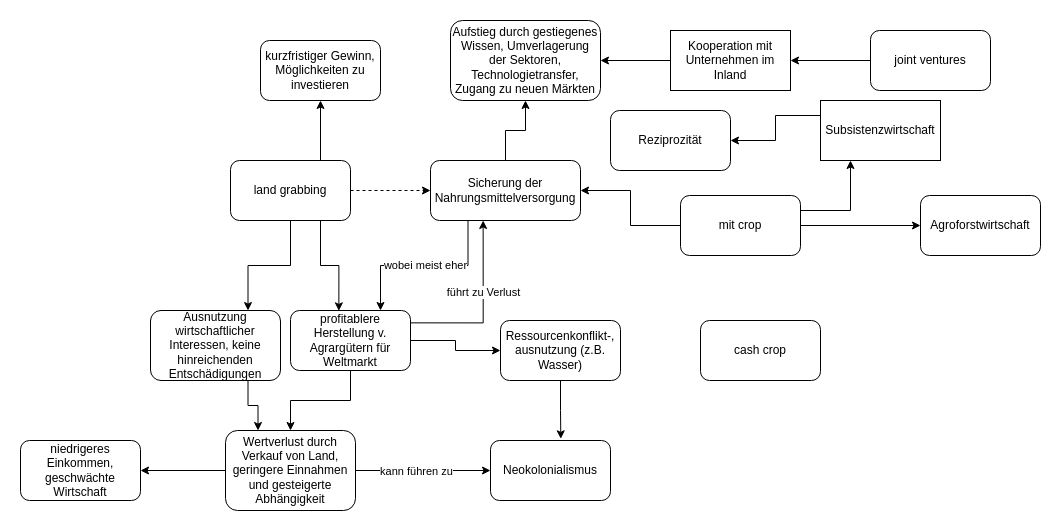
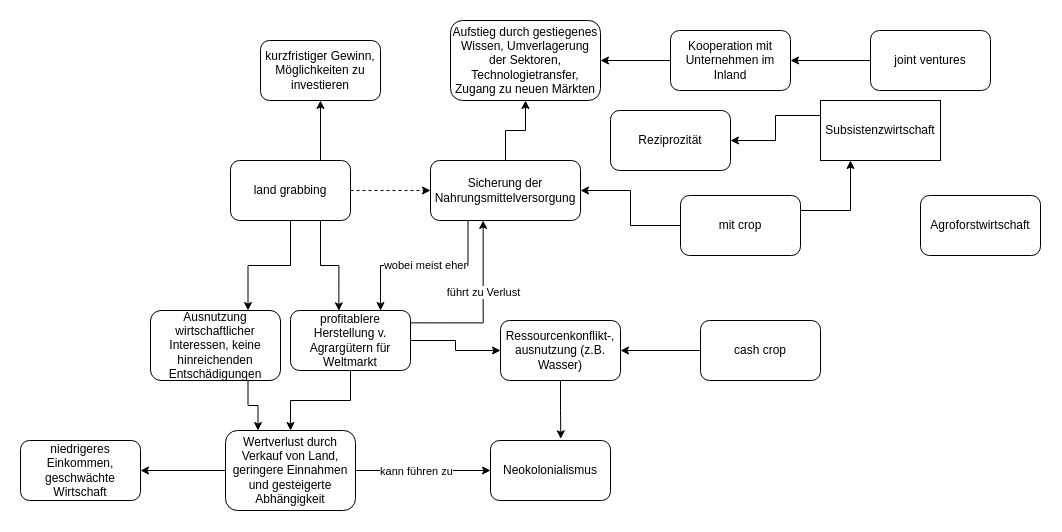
(731, 61) -> (731, 61)
(857, 226) -> none
none -> (664, 351)
